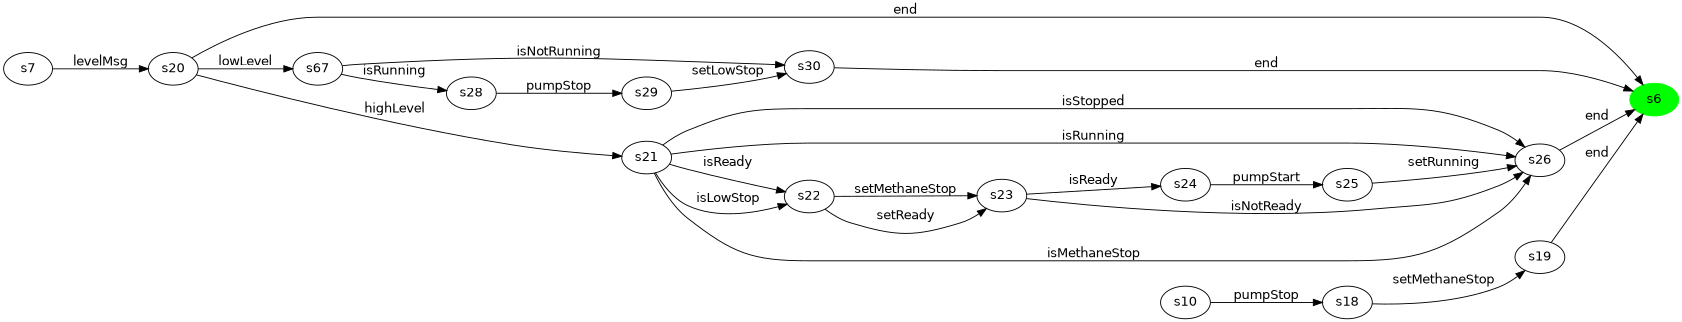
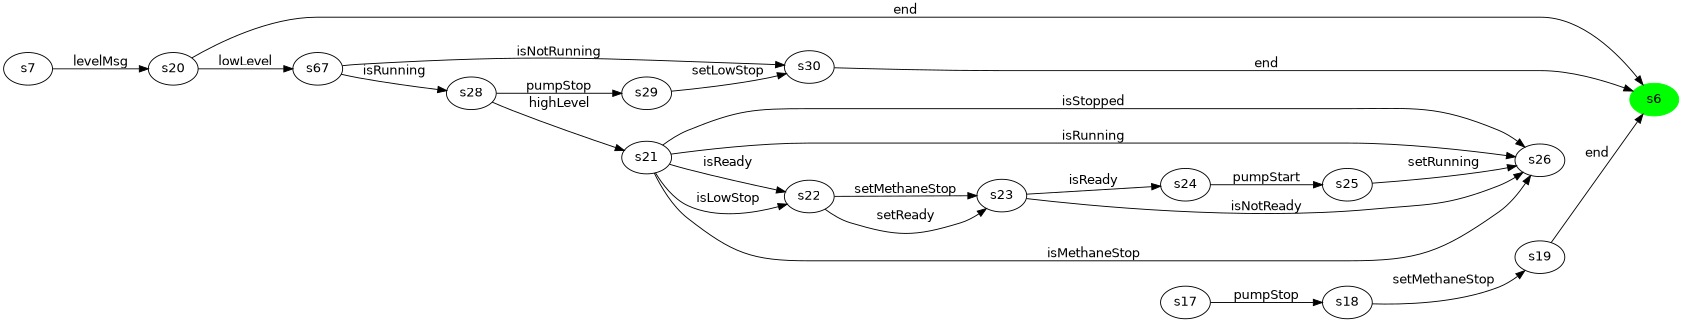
(403, 124) -> (554, 126)
(1593, 132) -> none
(1185, 302) -> (1185, 302)
